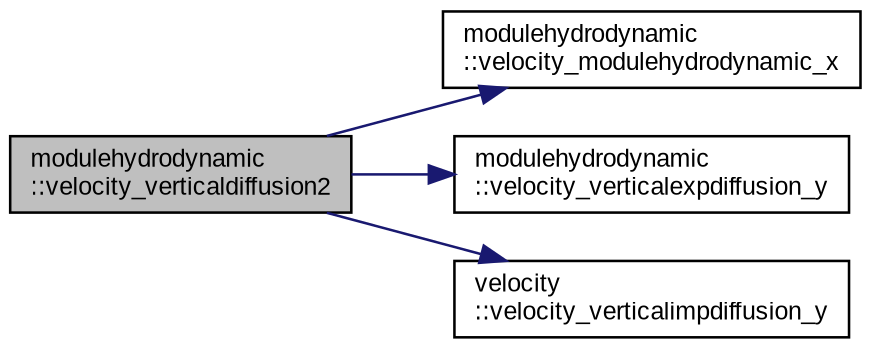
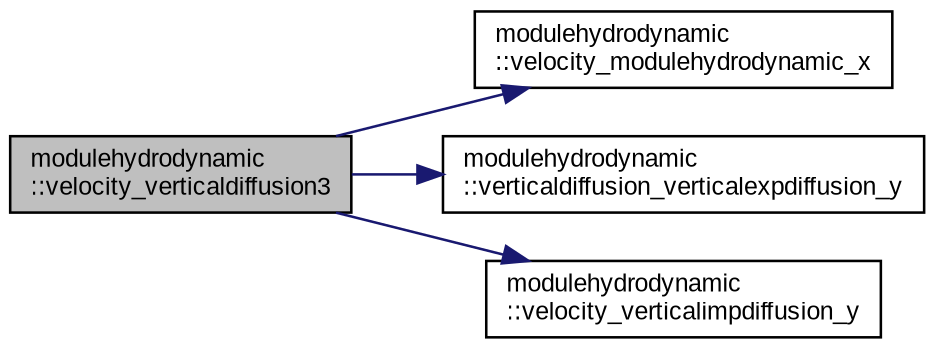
(181, 174) -> (181, 174)
(652, 174) -> (684, 174)
(652, 299) -> (684, 299)
